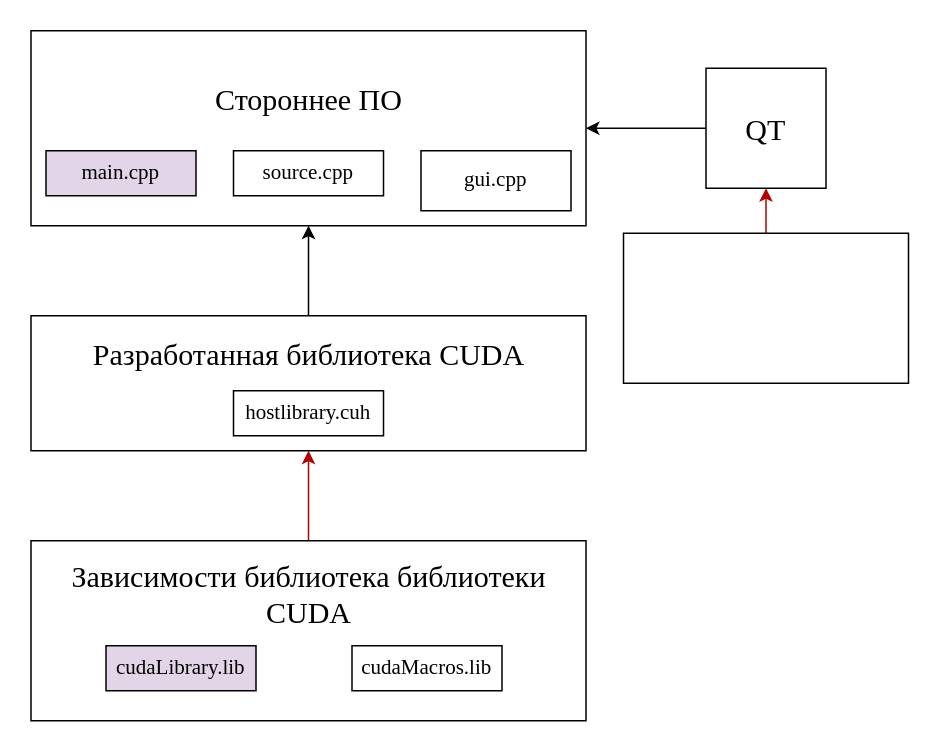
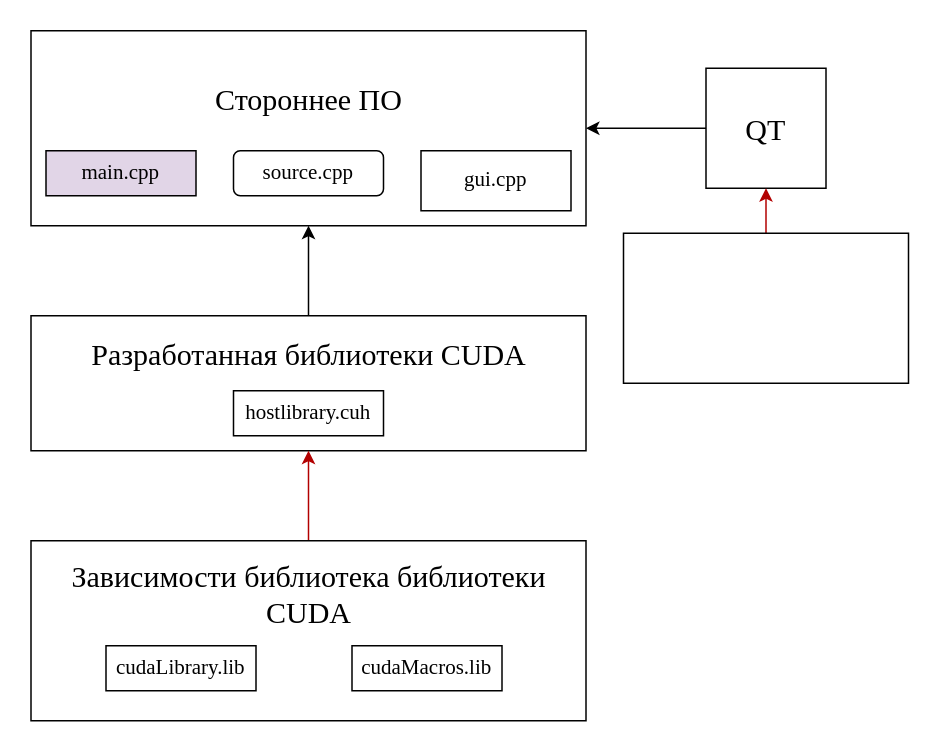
(308, 173) -> (308, 173)
(309, 353) -> (309, 353)
(181, 668) -> (181, 668)
